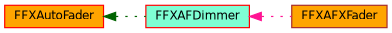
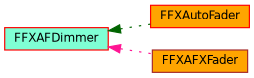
(131, 16) -> (135, 27)
